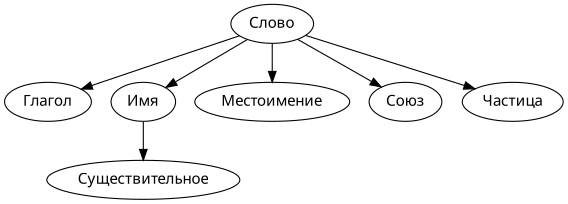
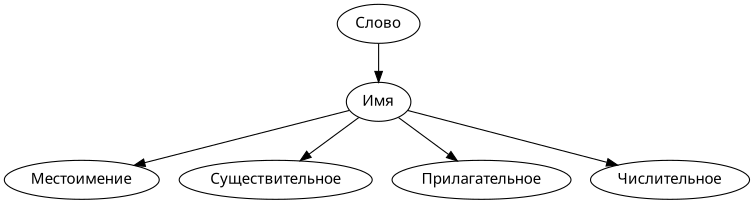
(272, 58) -> (247, 137)
(48, 102) -> none
(405, 102) -> none
(513, 102) -> none
none -> (482, 180)
none -> (670, 180)
